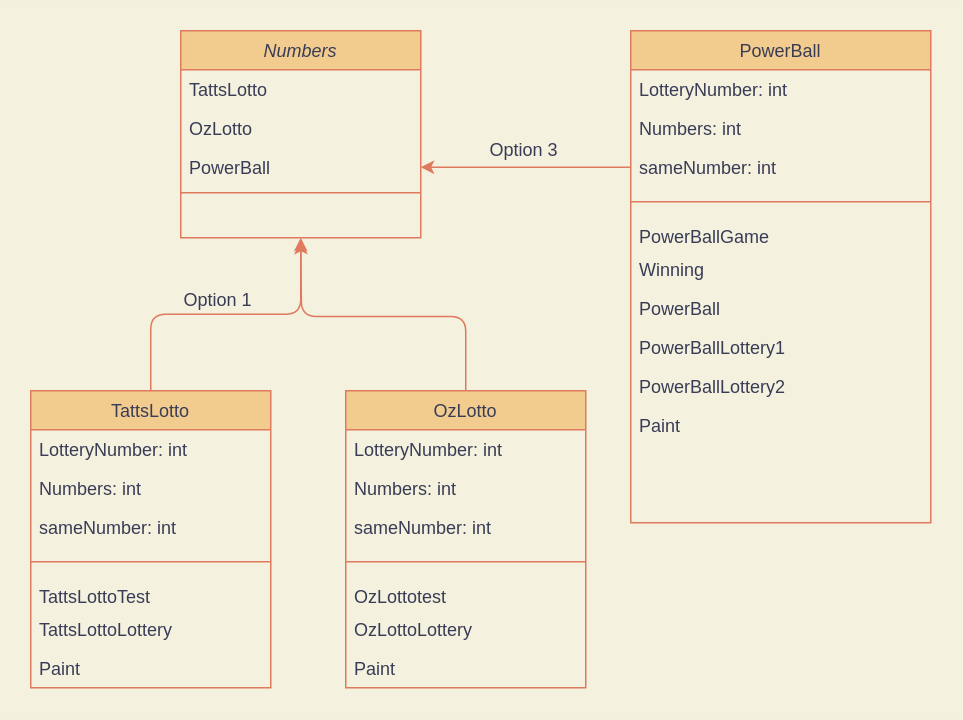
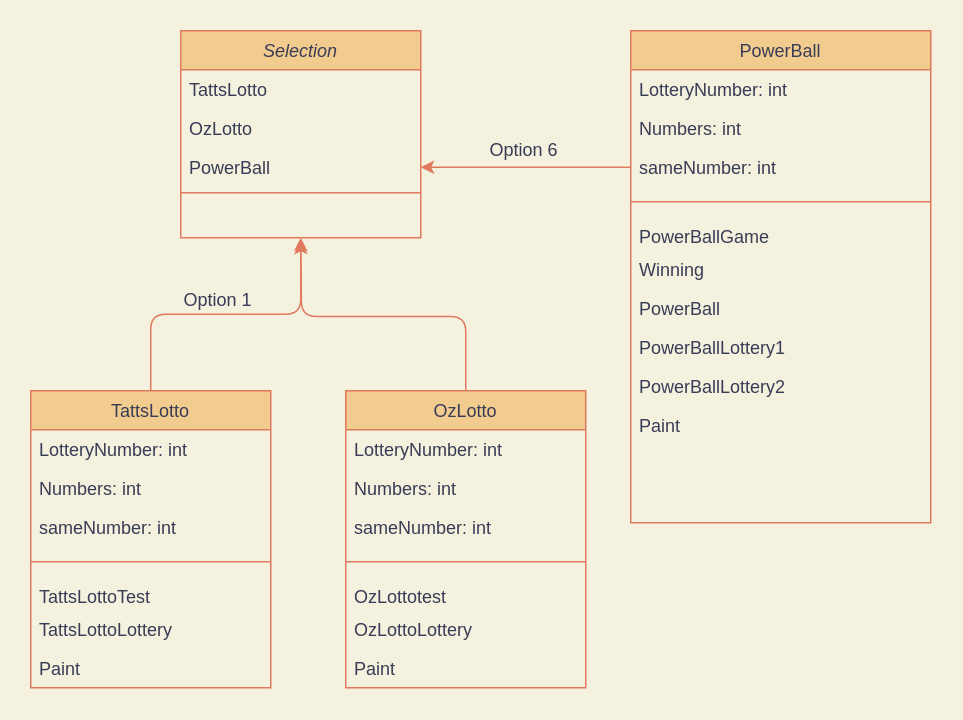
(300, 51) -> (300, 51)
(524, 151) -> (524, 151)
